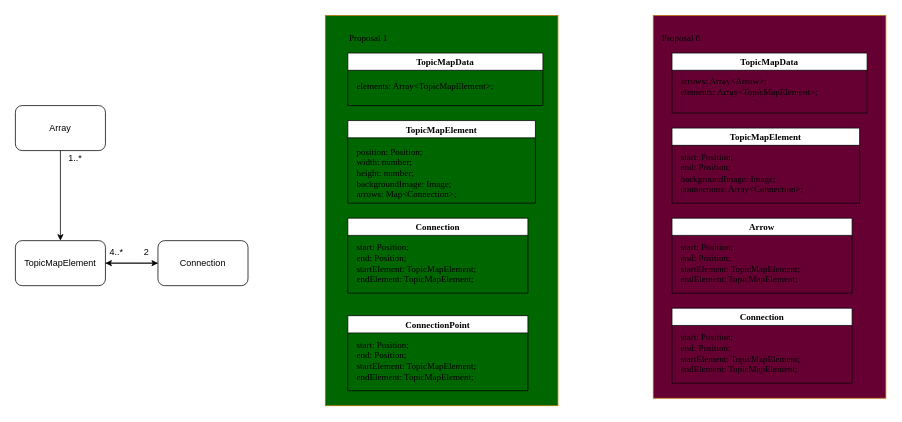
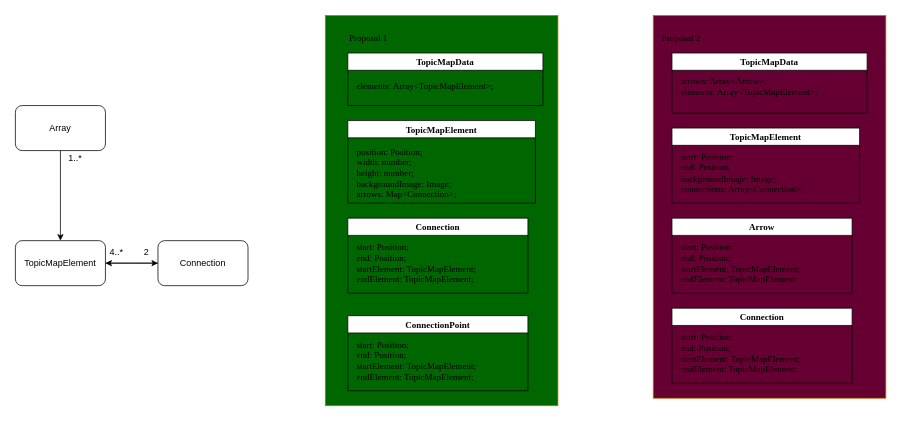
(685, 38) -> (685, 38)
